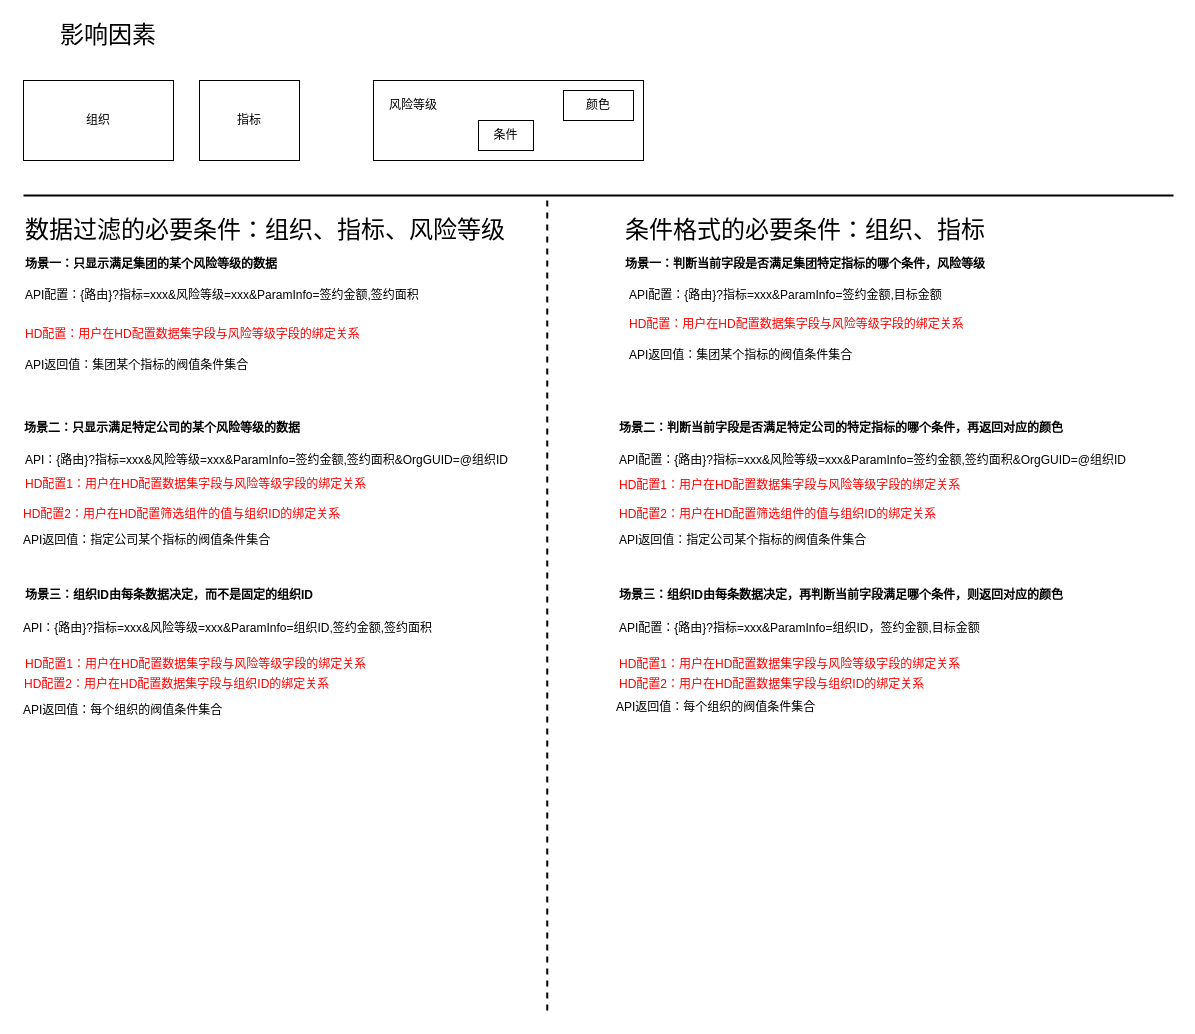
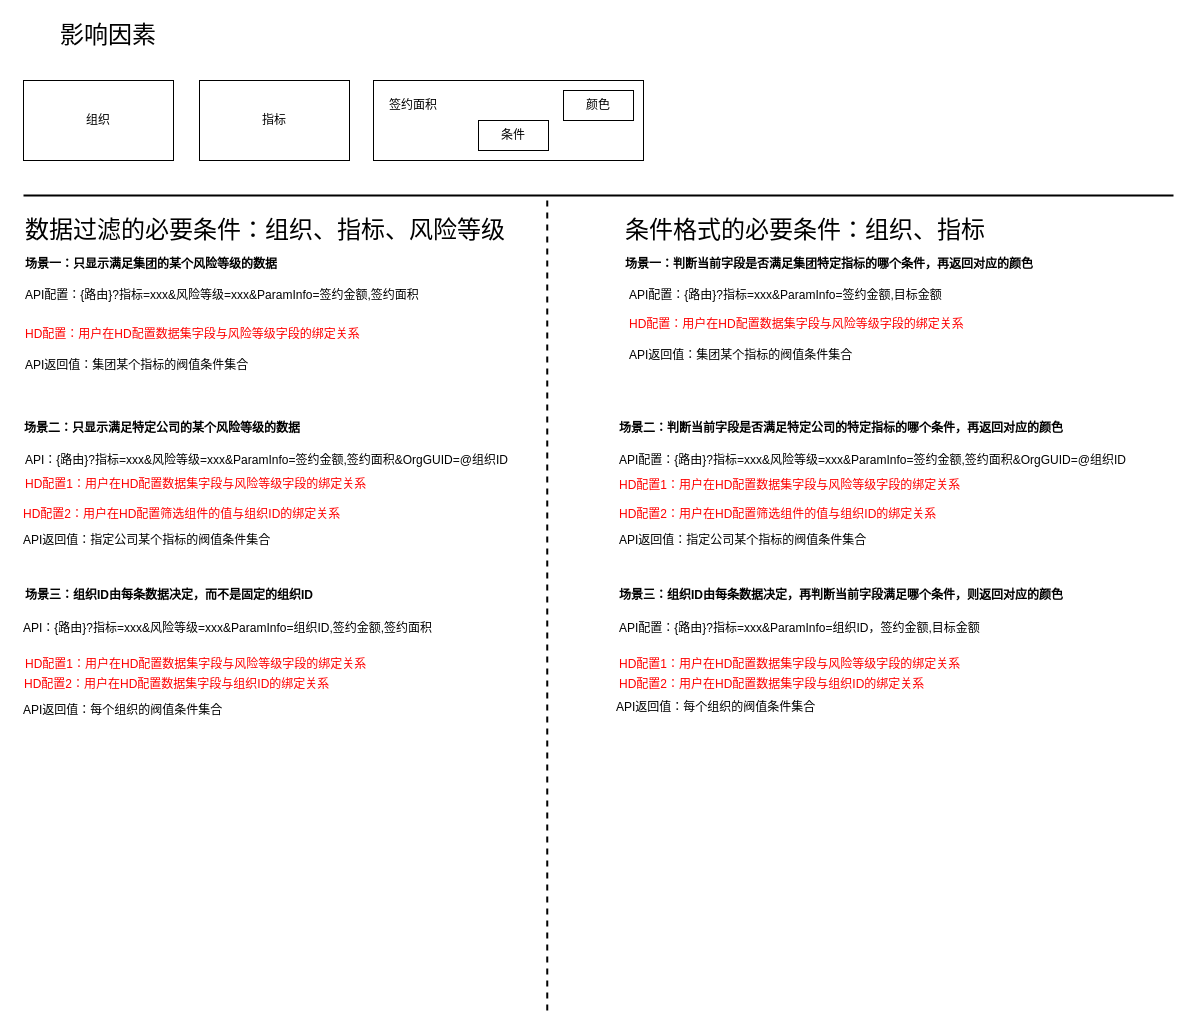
(414, 106) -> (414, 106)
(250, 121) -> (275, 121)
(506, 136) -> (514, 136)
(806, 265) -> (830, 265)
